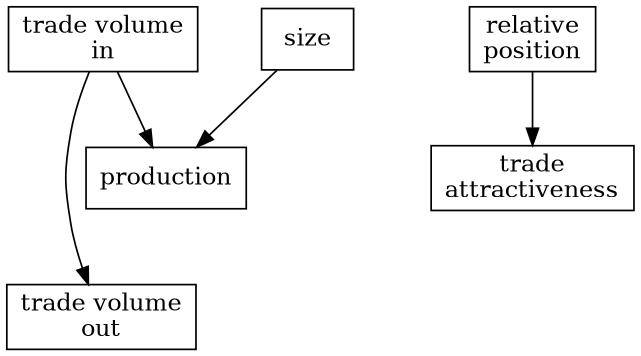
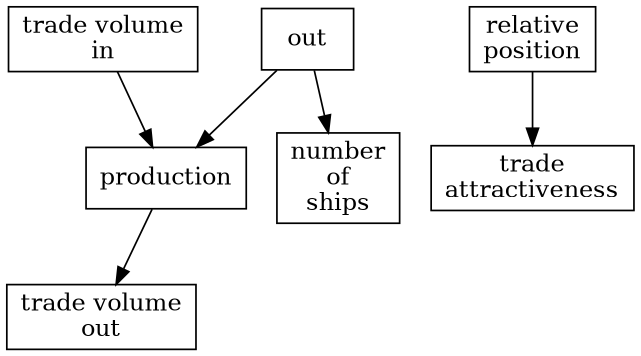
(308, 39) -> (308, 39)
(66, 169) -> (138, 239)
none -> (338, 178)
